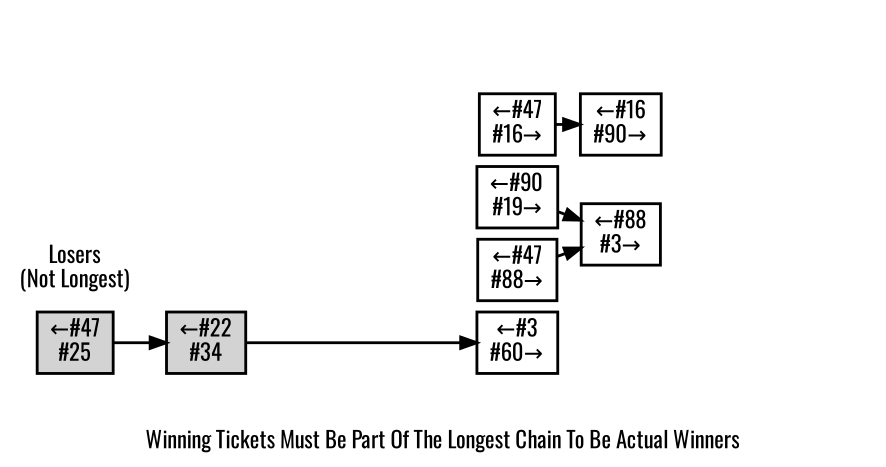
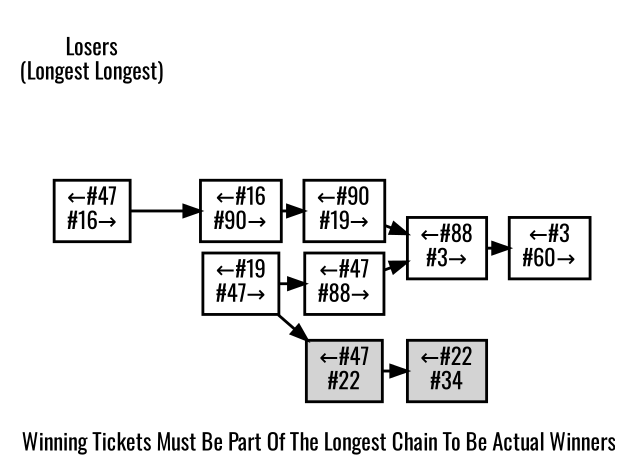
none -> (284, 211)
(75, 257) -> (92, 49)
none -> (241, 284)
(75, 343) -> (344, 371)
(353, 343) -> (490, 248)
